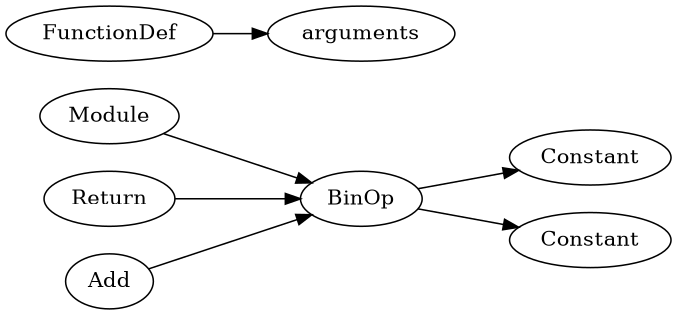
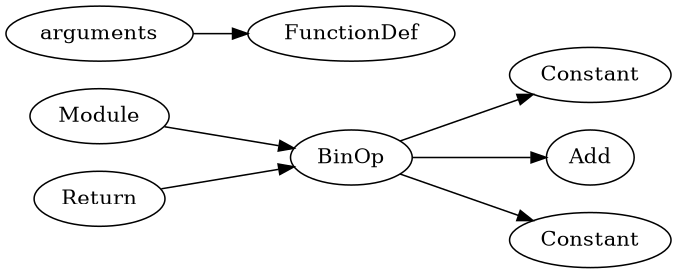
(232, 34) -> (213, 34)
(223, 244) -> (472, 158)
